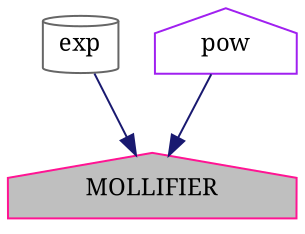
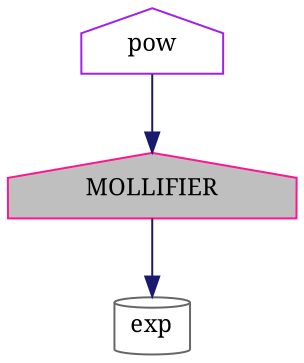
(111, 105) -> (152, 247)
